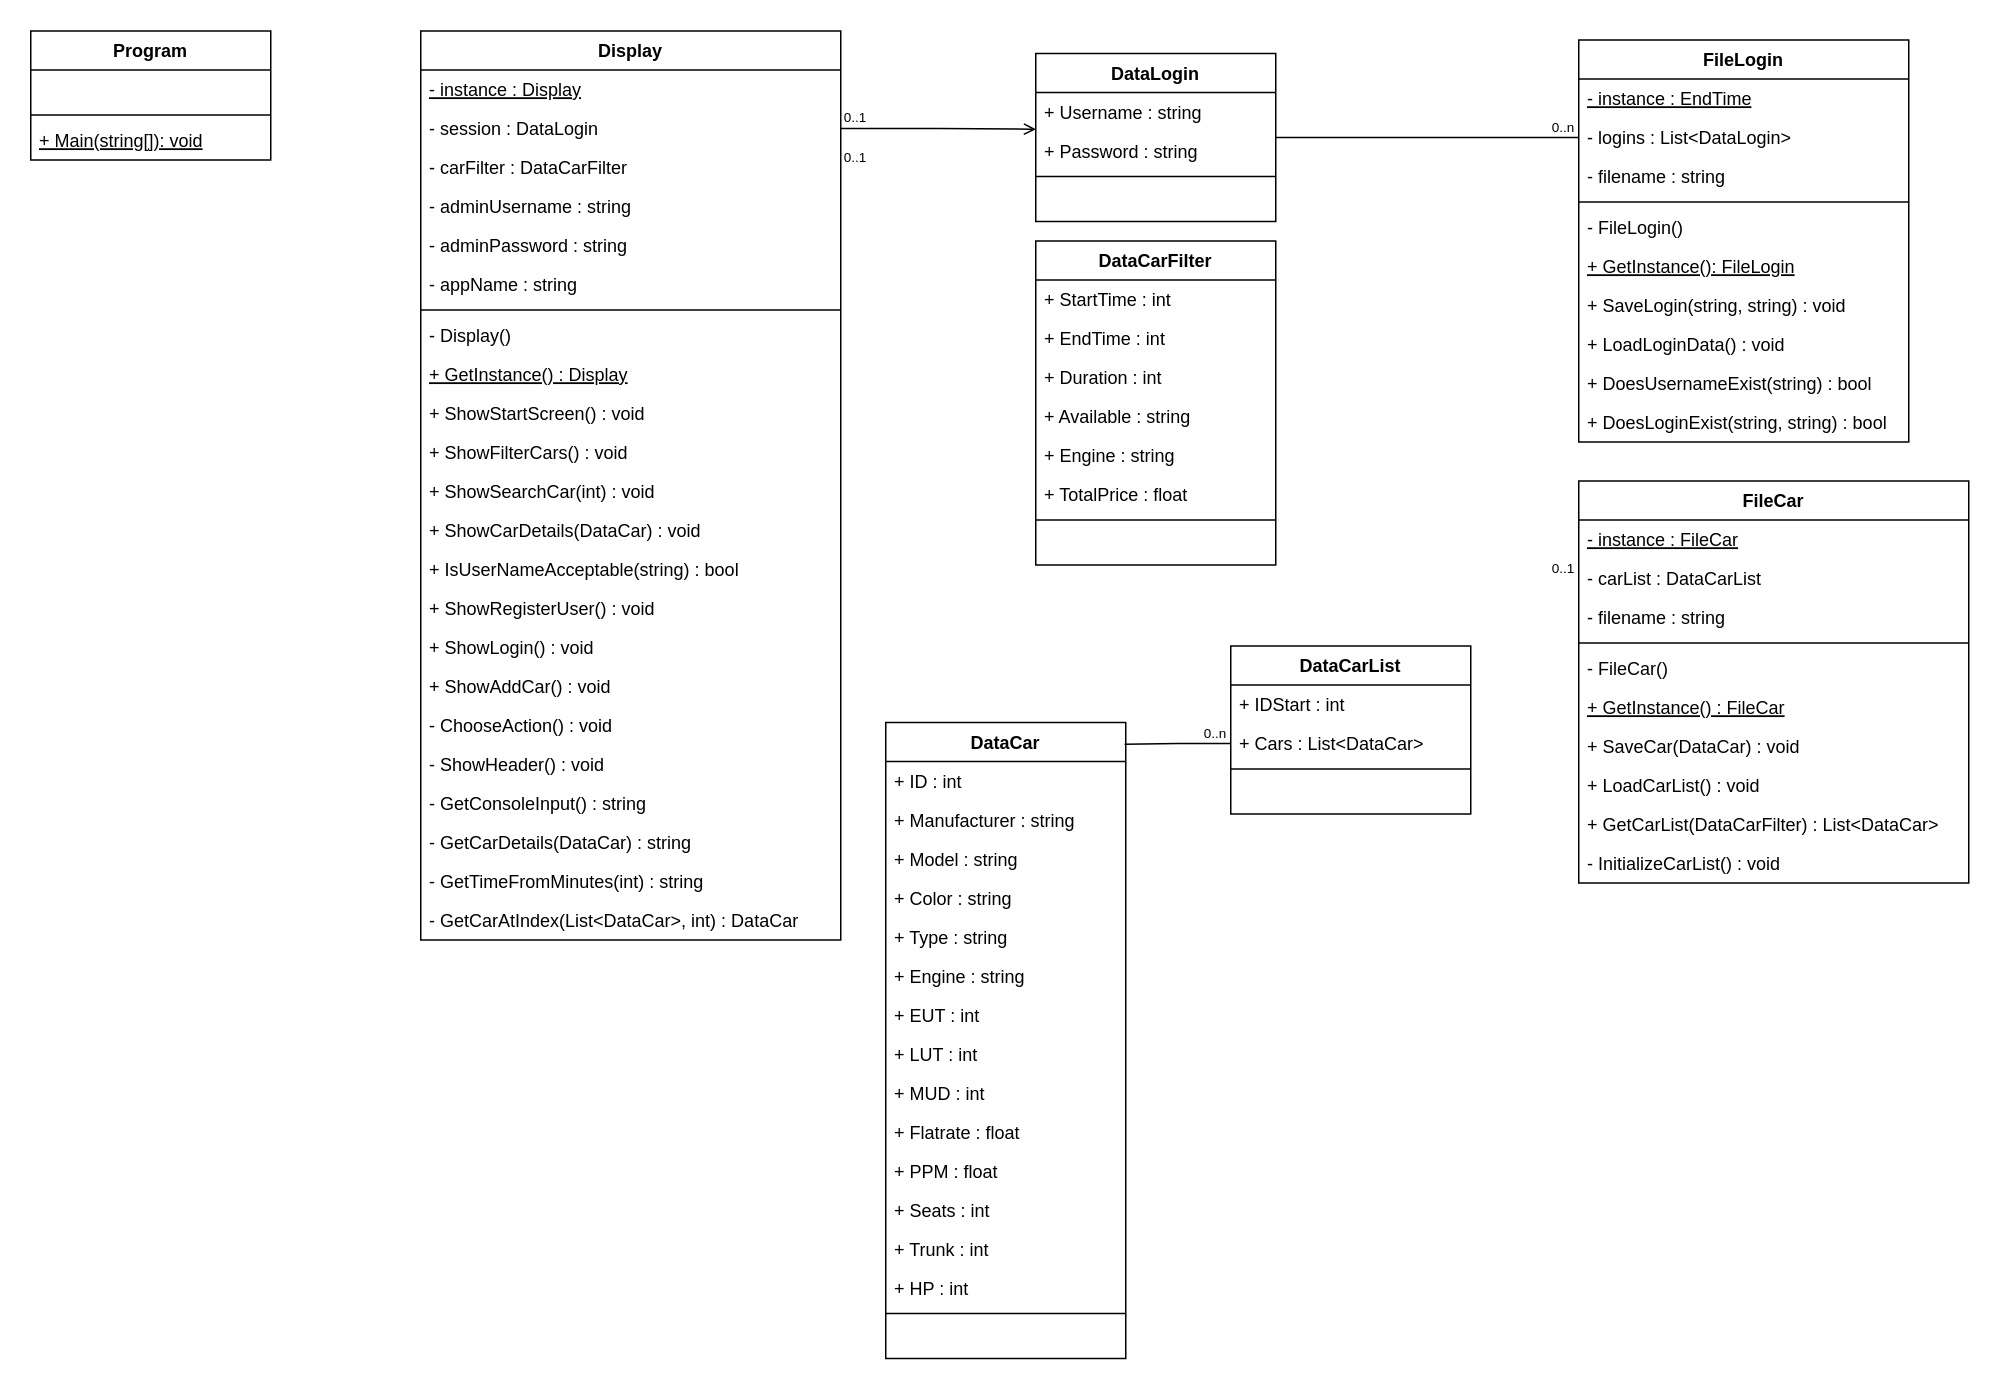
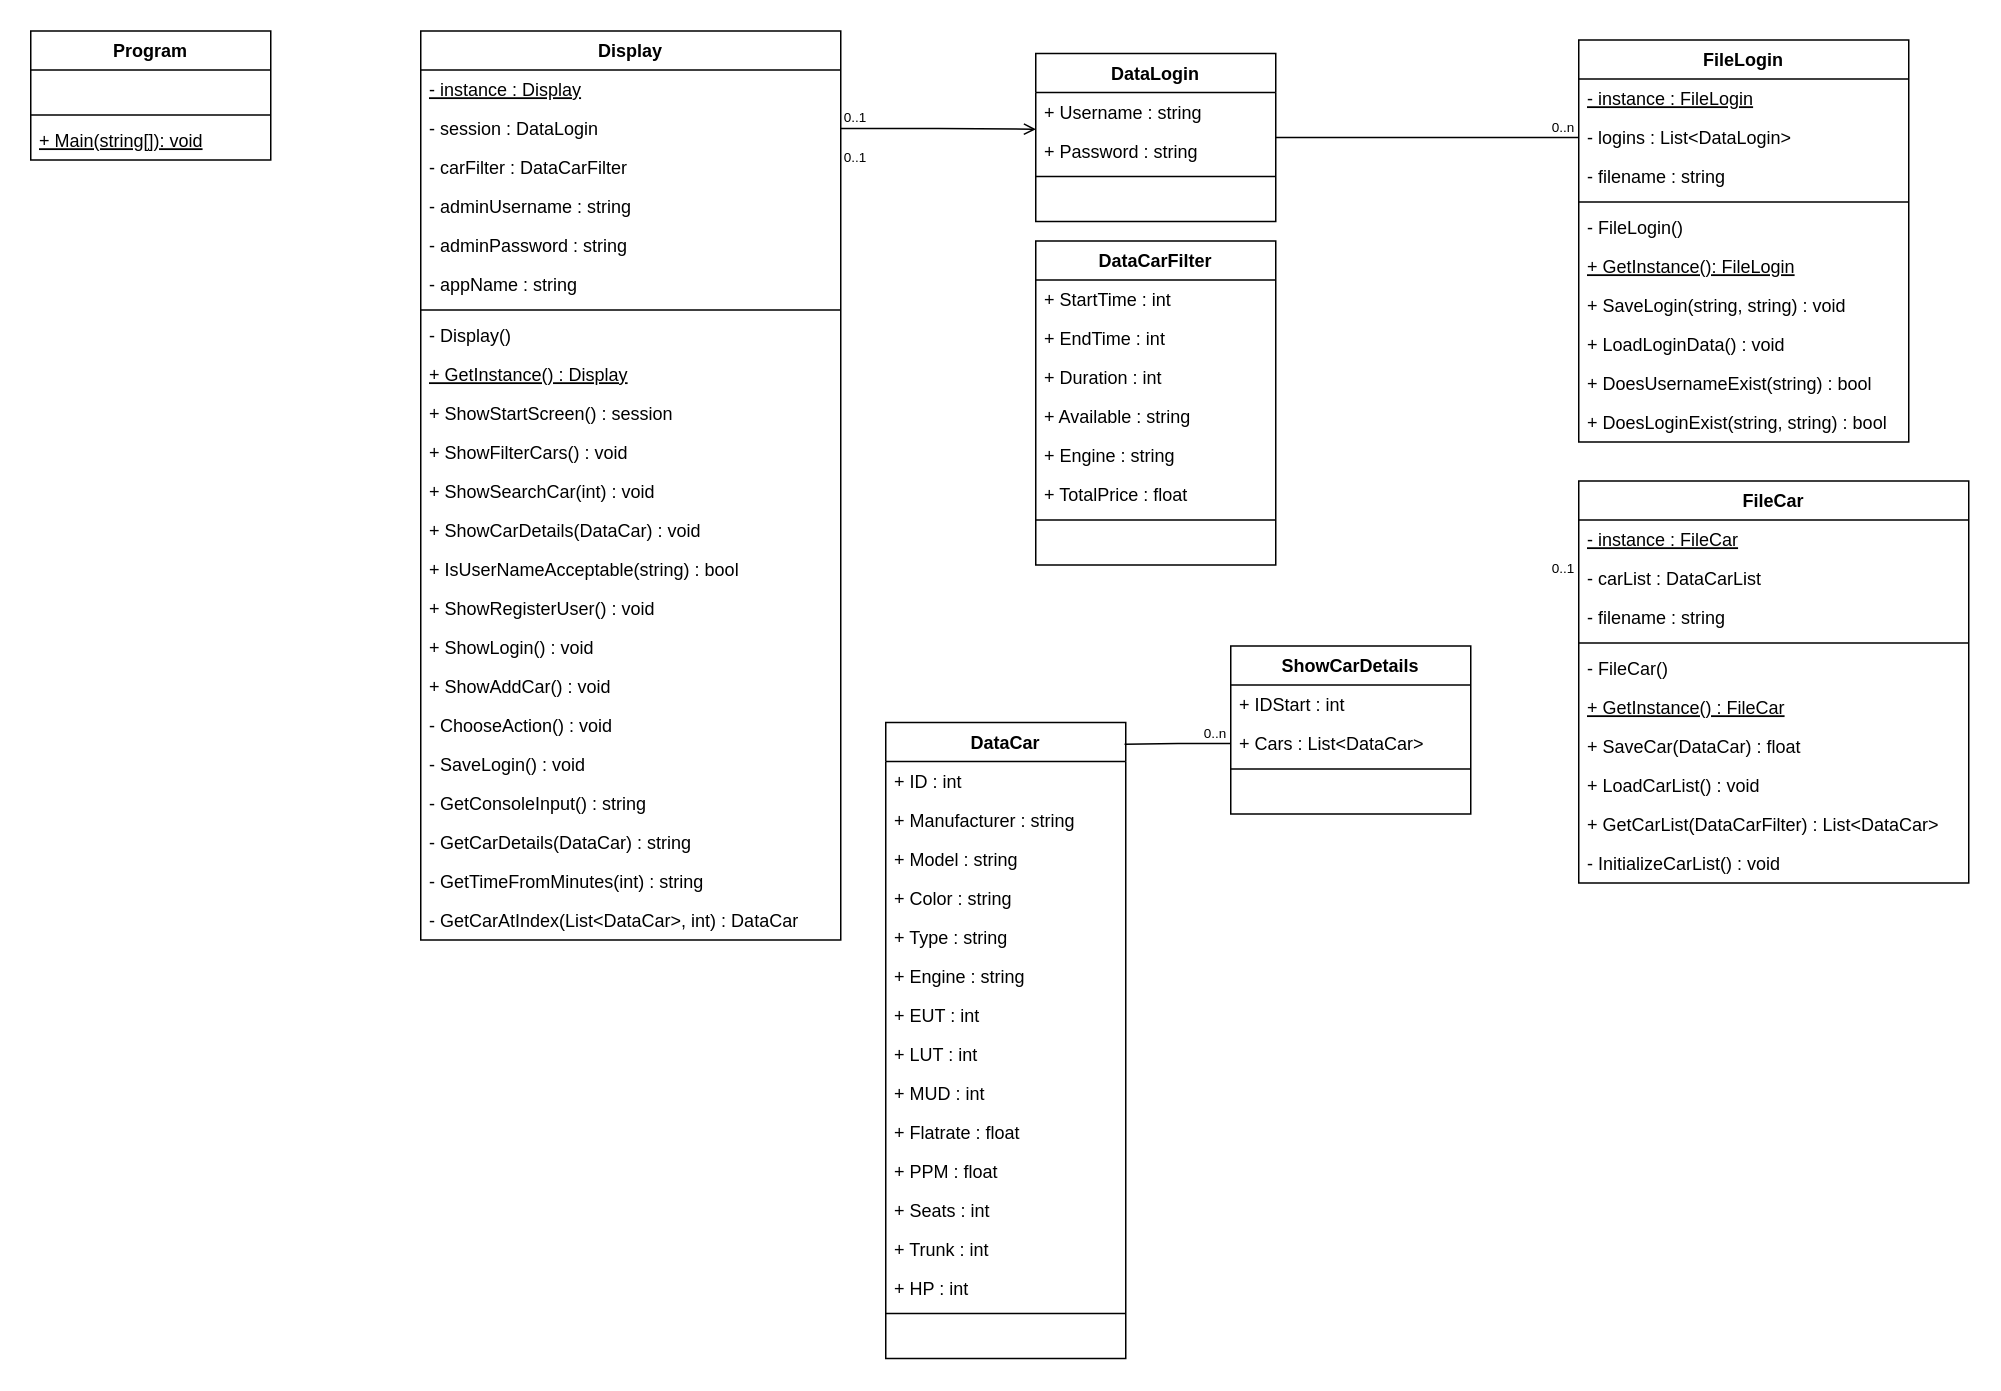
(1674, 99) -> (1679, 99)
(548, 414) -> (563, 414)
(1350, 666) -> (1350, 666)
(1701, 747) -> (1706, 747)
(523, 765) -> (516, 765)
